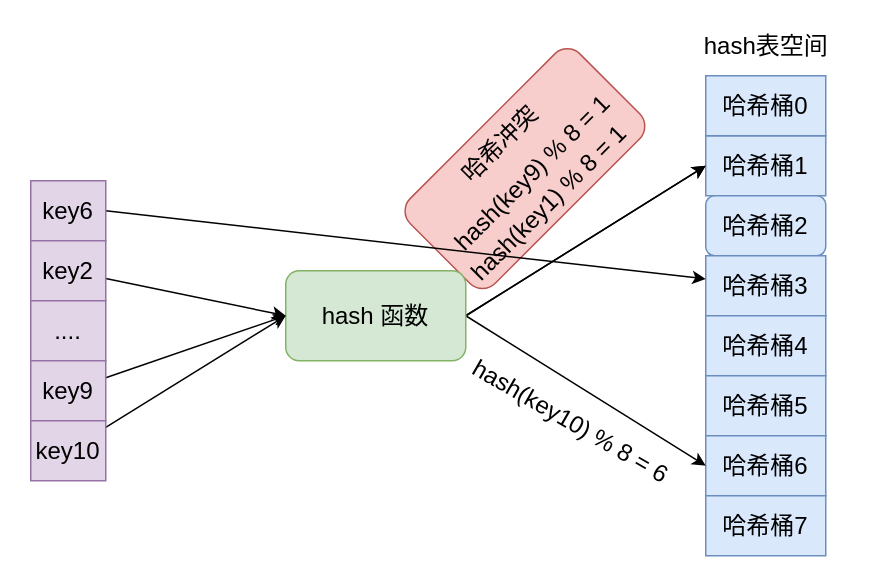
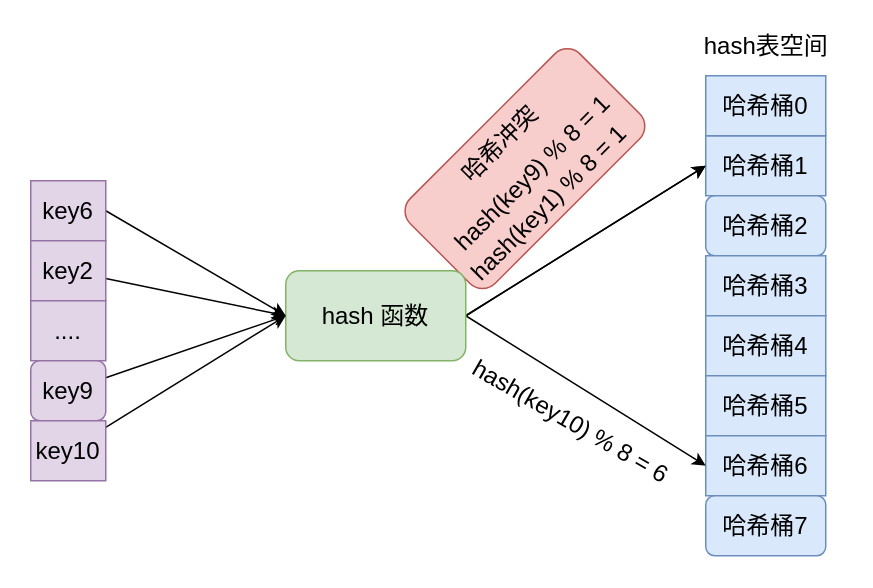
(401, 244) -> (192, 261)
(68, 391) -> (68, 391)
(766, 526) -> (766, 526)
